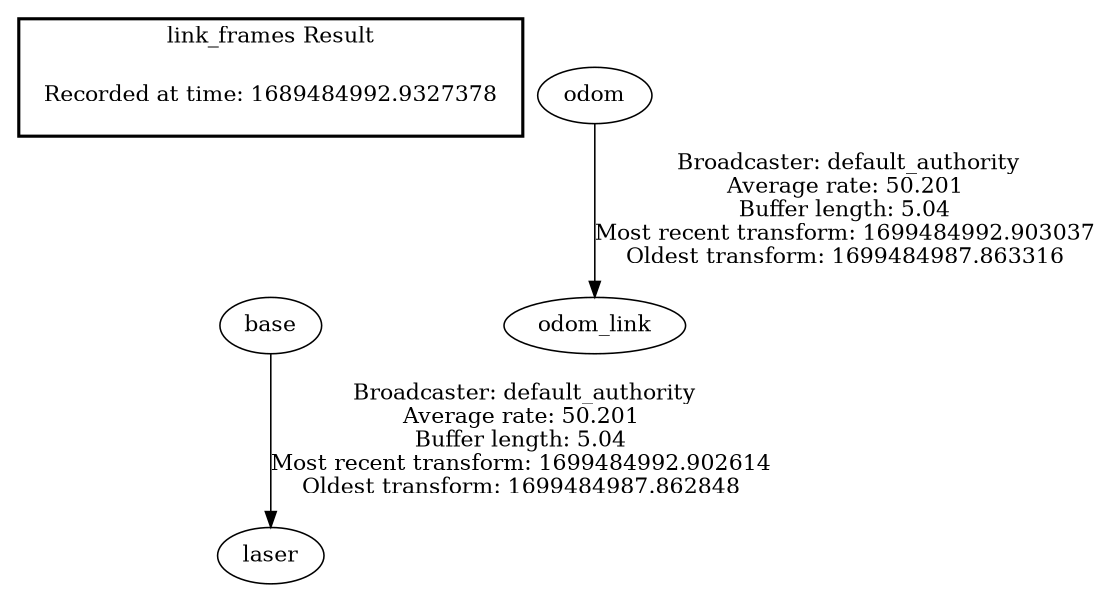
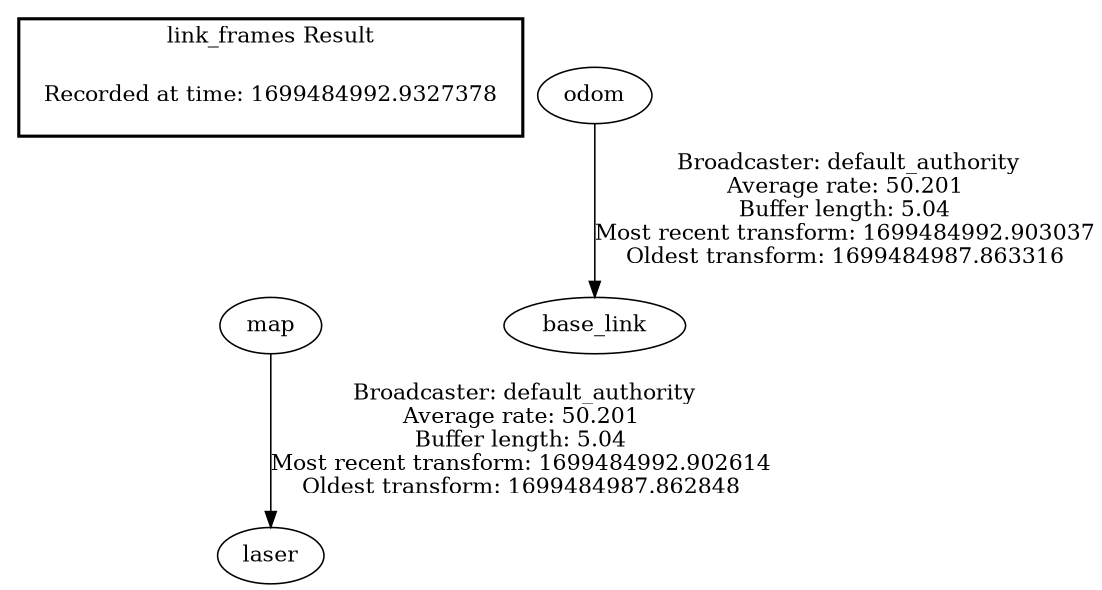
(271, 95) -> (271, 95)
(271, 326) -> (271, 326)
(595, 326) -> (595, 326)
